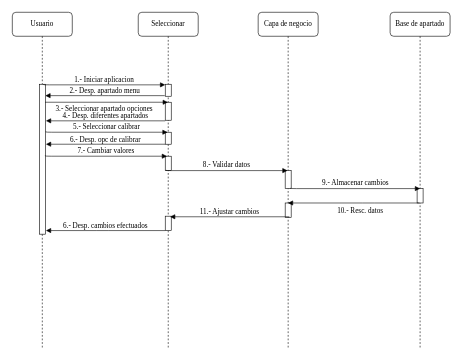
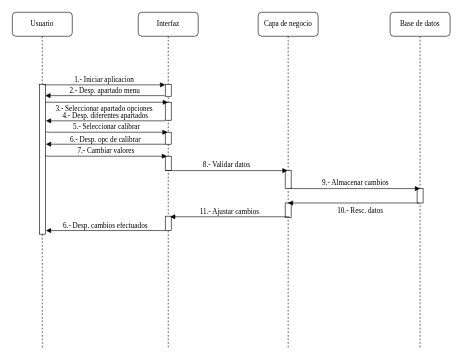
(168, 24) -> (168, 24)
(420, 24) -> (420, 24)
